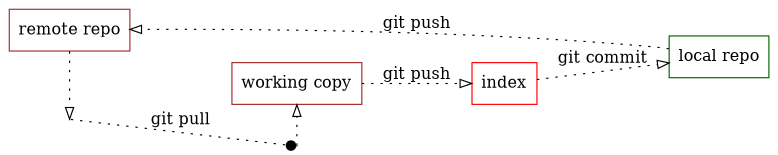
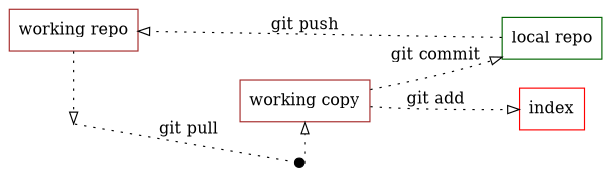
(70, 30) -> (74, 30)
(597, 72) -> (431, 77)
(417, 75) -> (436, 99)
